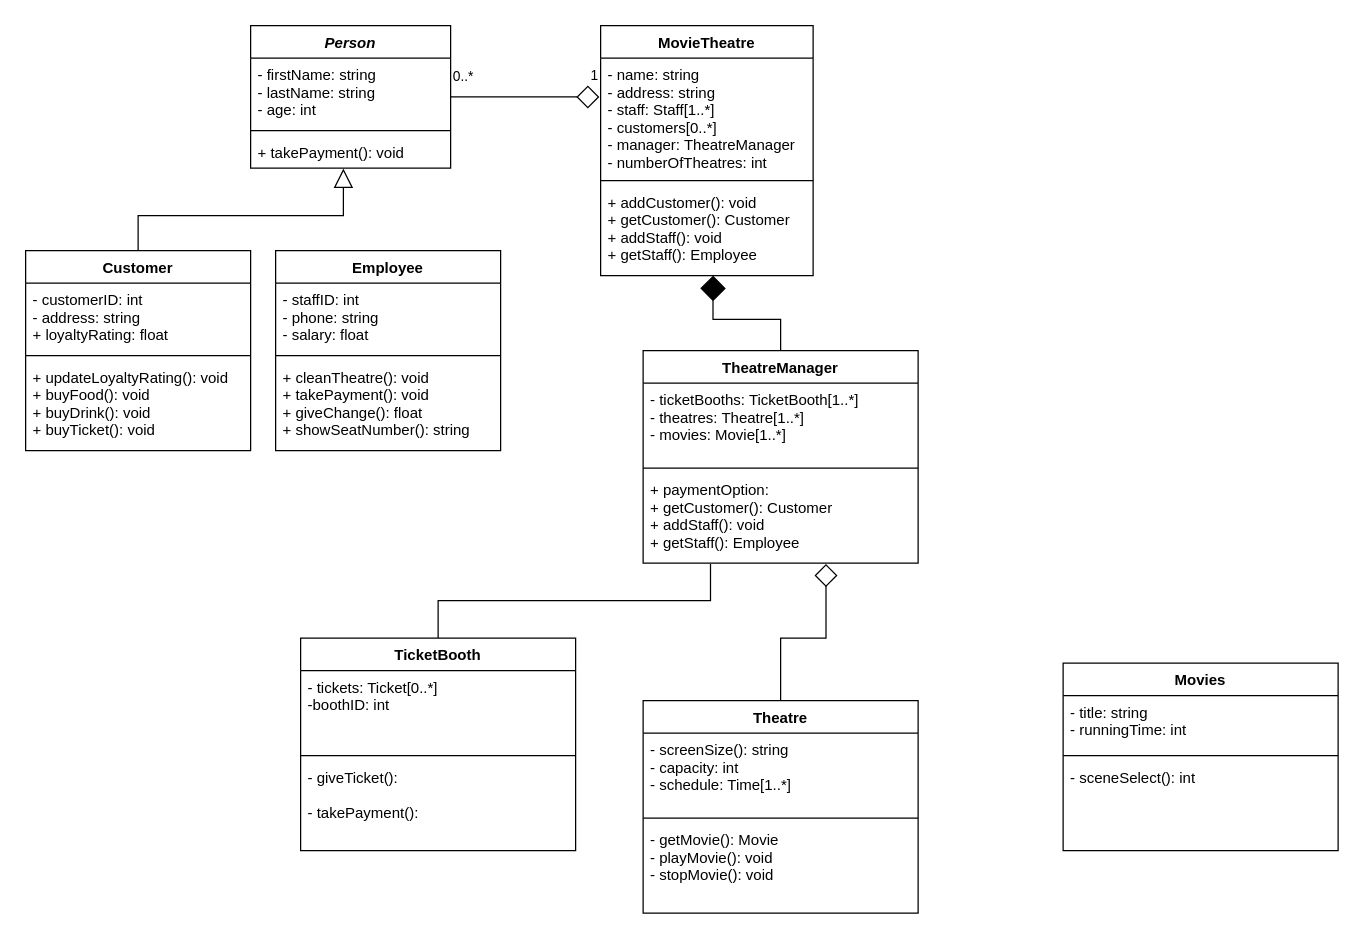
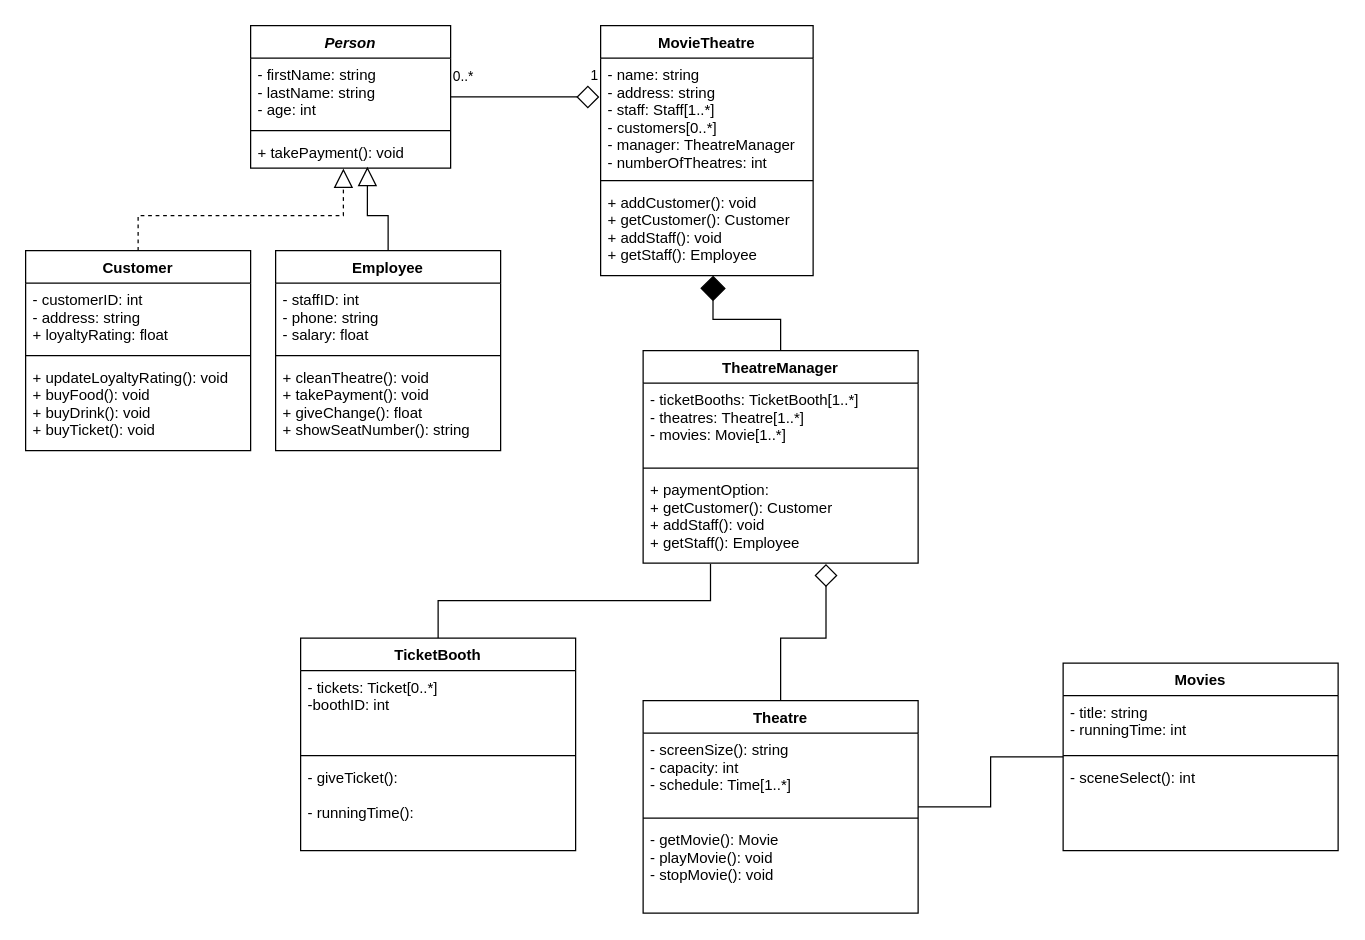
(238, 216) -> (238, 216)
none -> (381, 216)
(363, 778) -> (363, 778)
none -> (991, 782)
